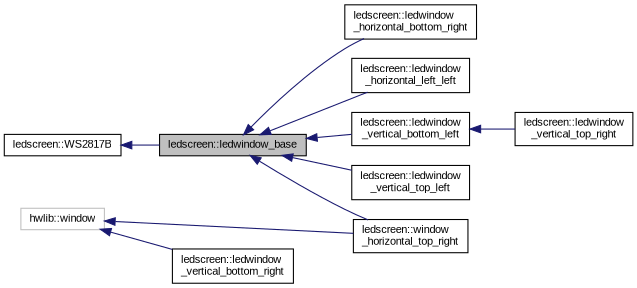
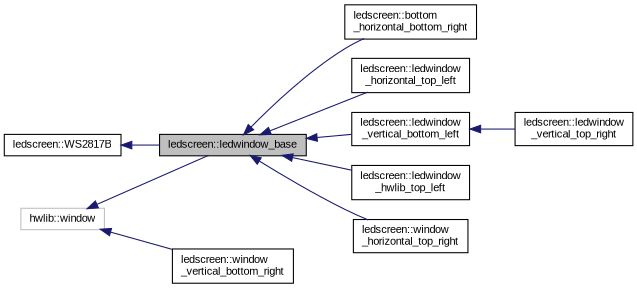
(411, 22) -> (411, 22)
(411, 75) -> (411, 75)
(411, 183) -> (411, 183)
(234, 227) -> (153, 180)
(233, 266) -> (233, 266)
